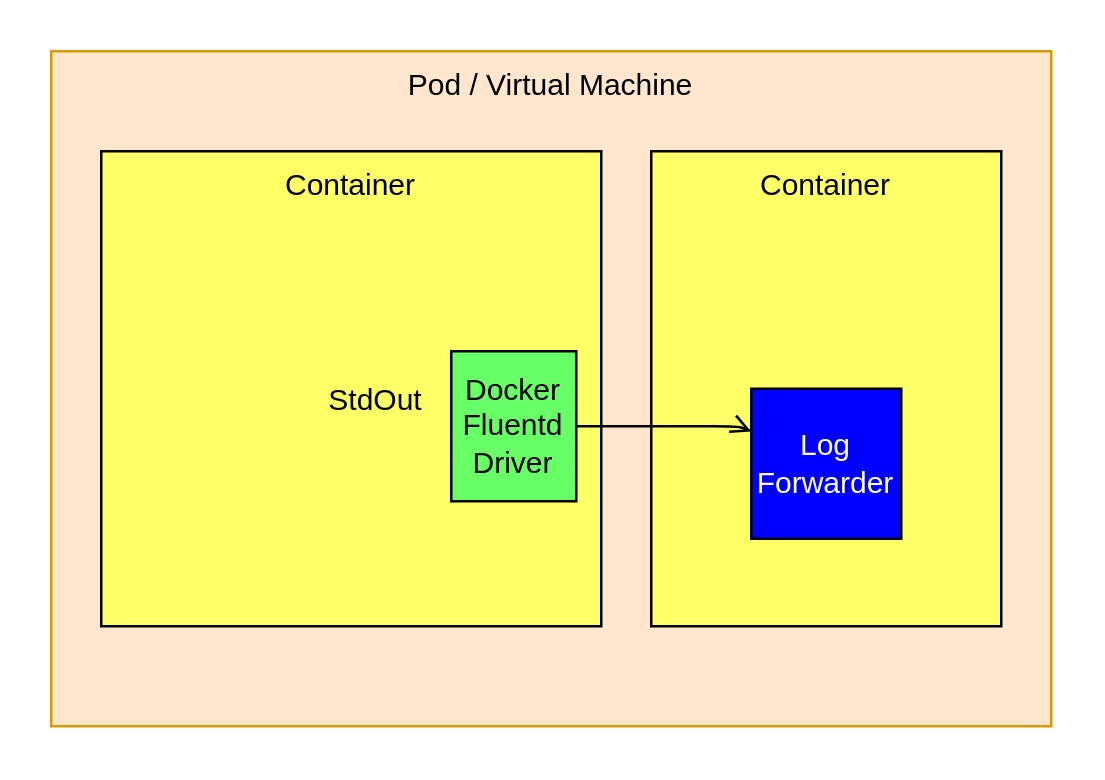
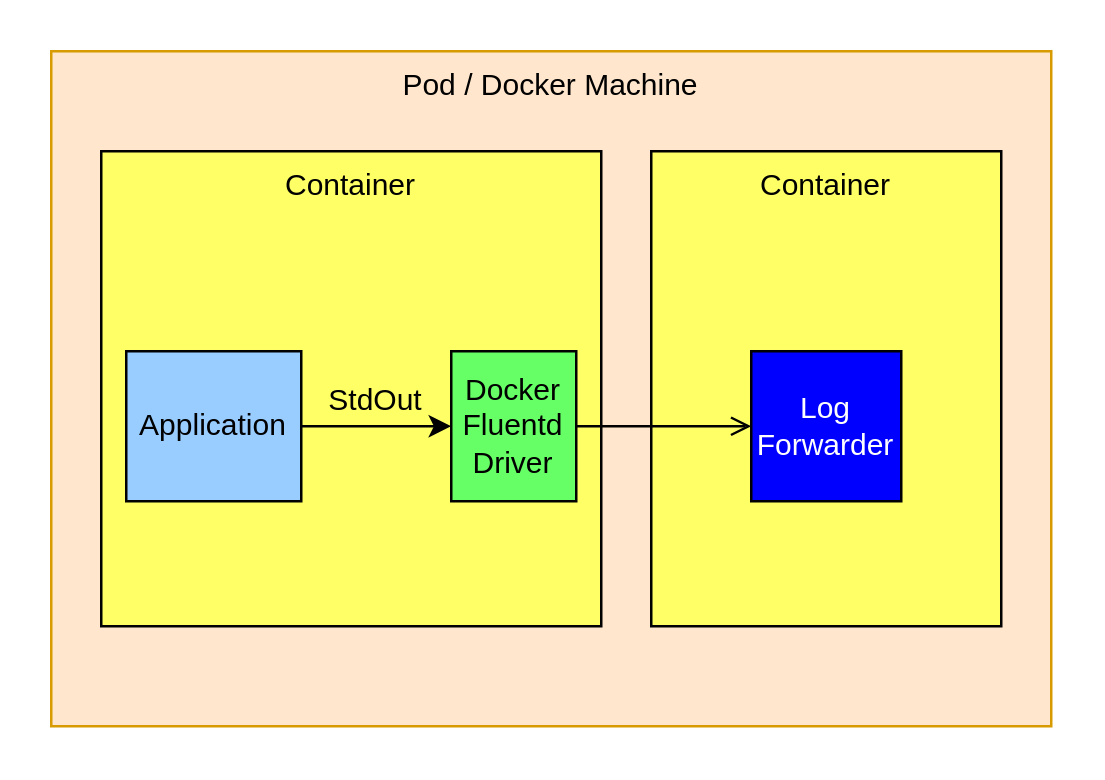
(551, 87) -> (551, 87)
none -> (214, 426)
none -> (368, 426)
(826, 464) -> (826, 426)
